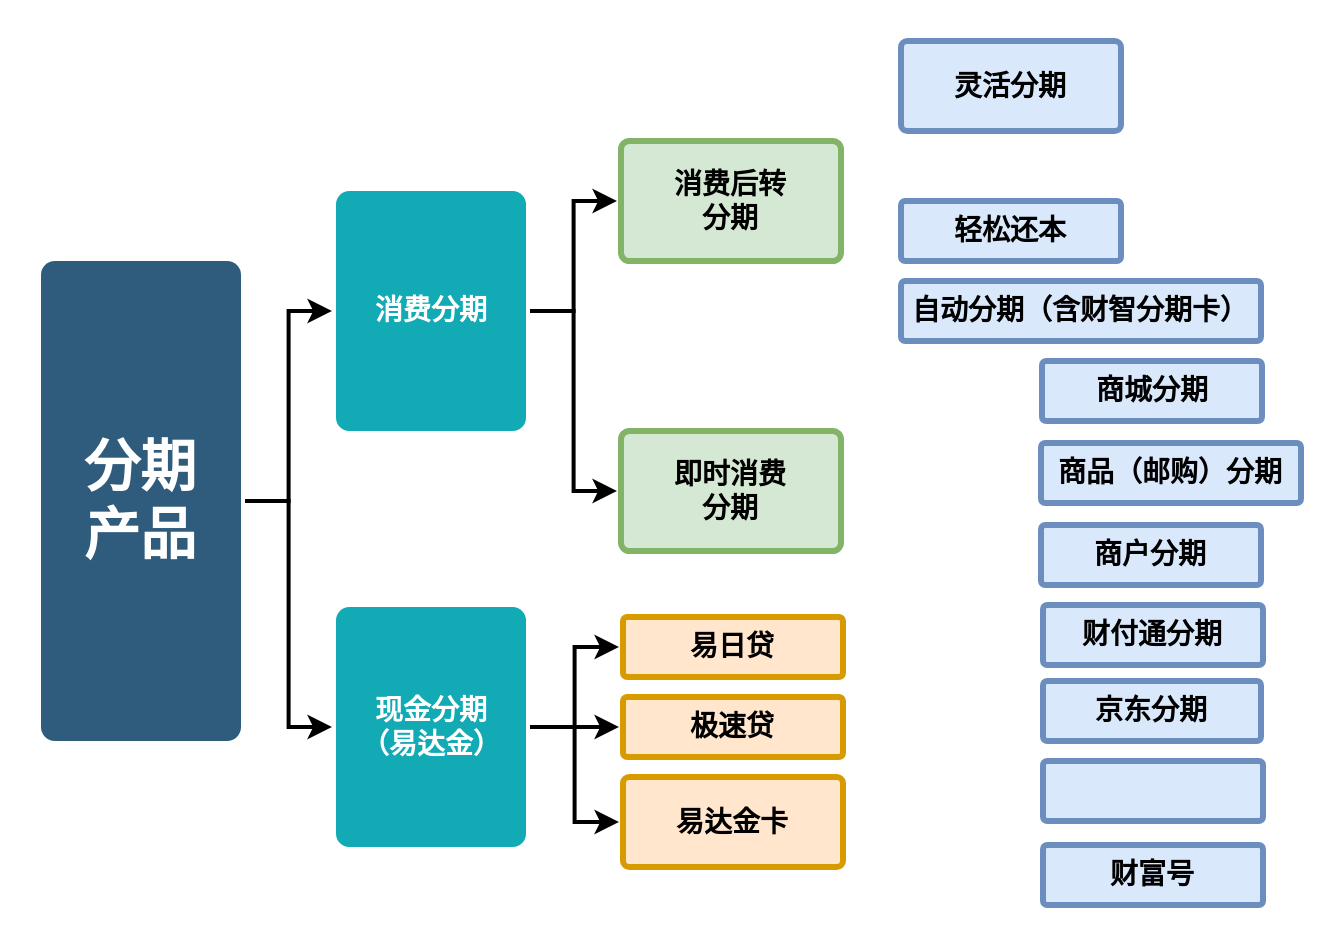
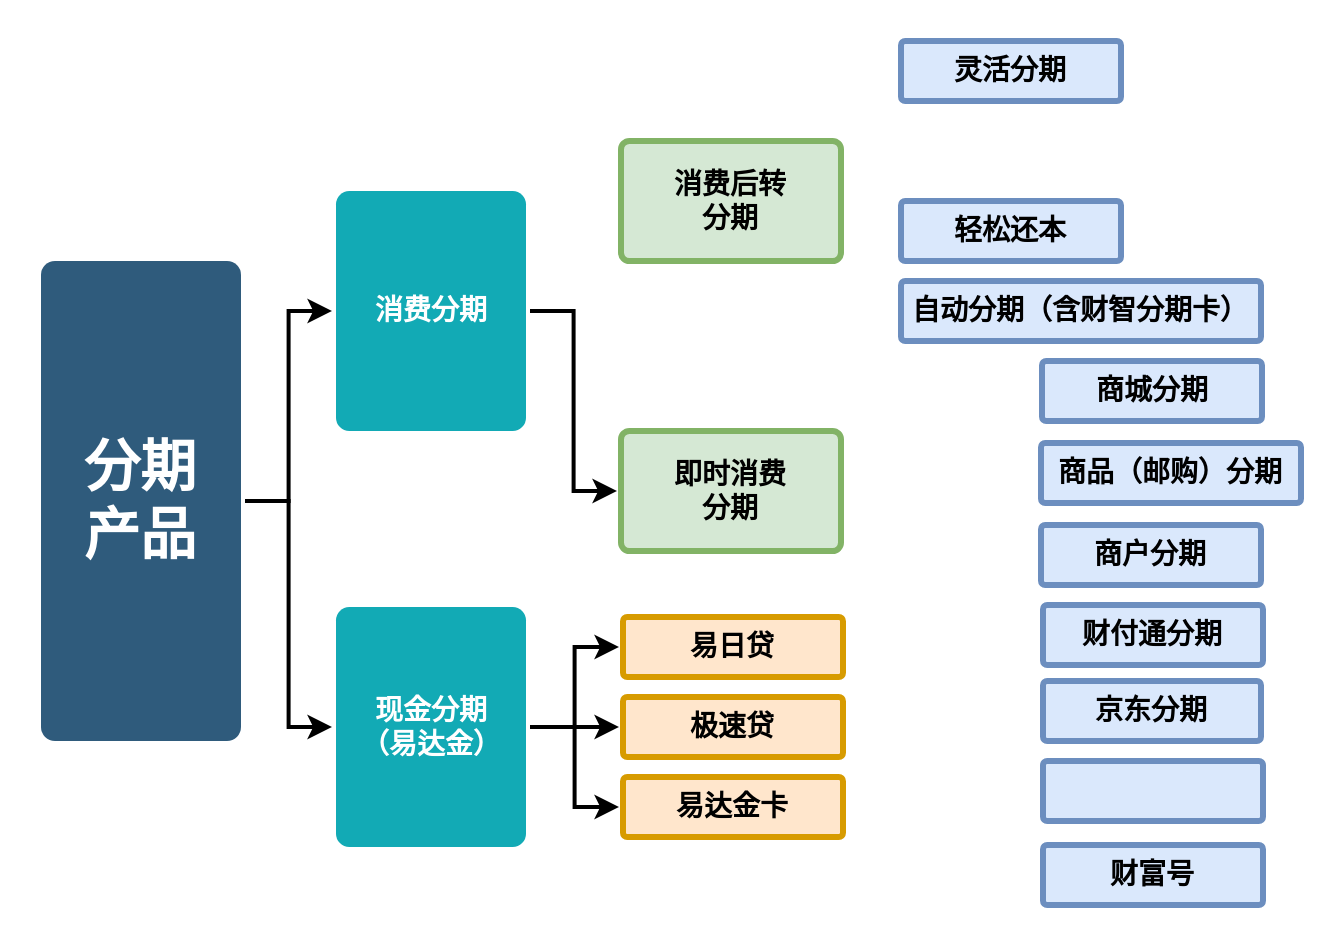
(1011, 86) -> (1011, 71)
(574, 243) -> none
(733, 822) -> (733, 807)
